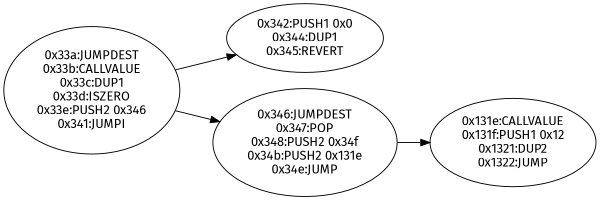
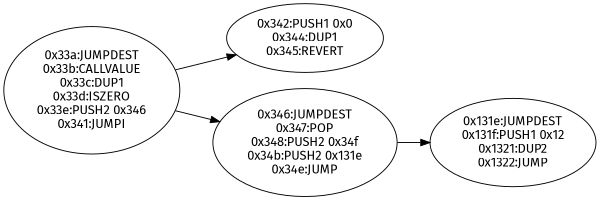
(513, 143) -> (513, 143)
